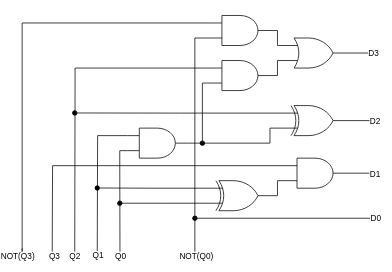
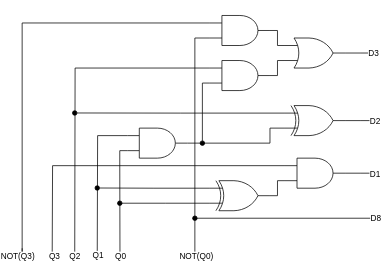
(376, 218) -> (376, 218)
